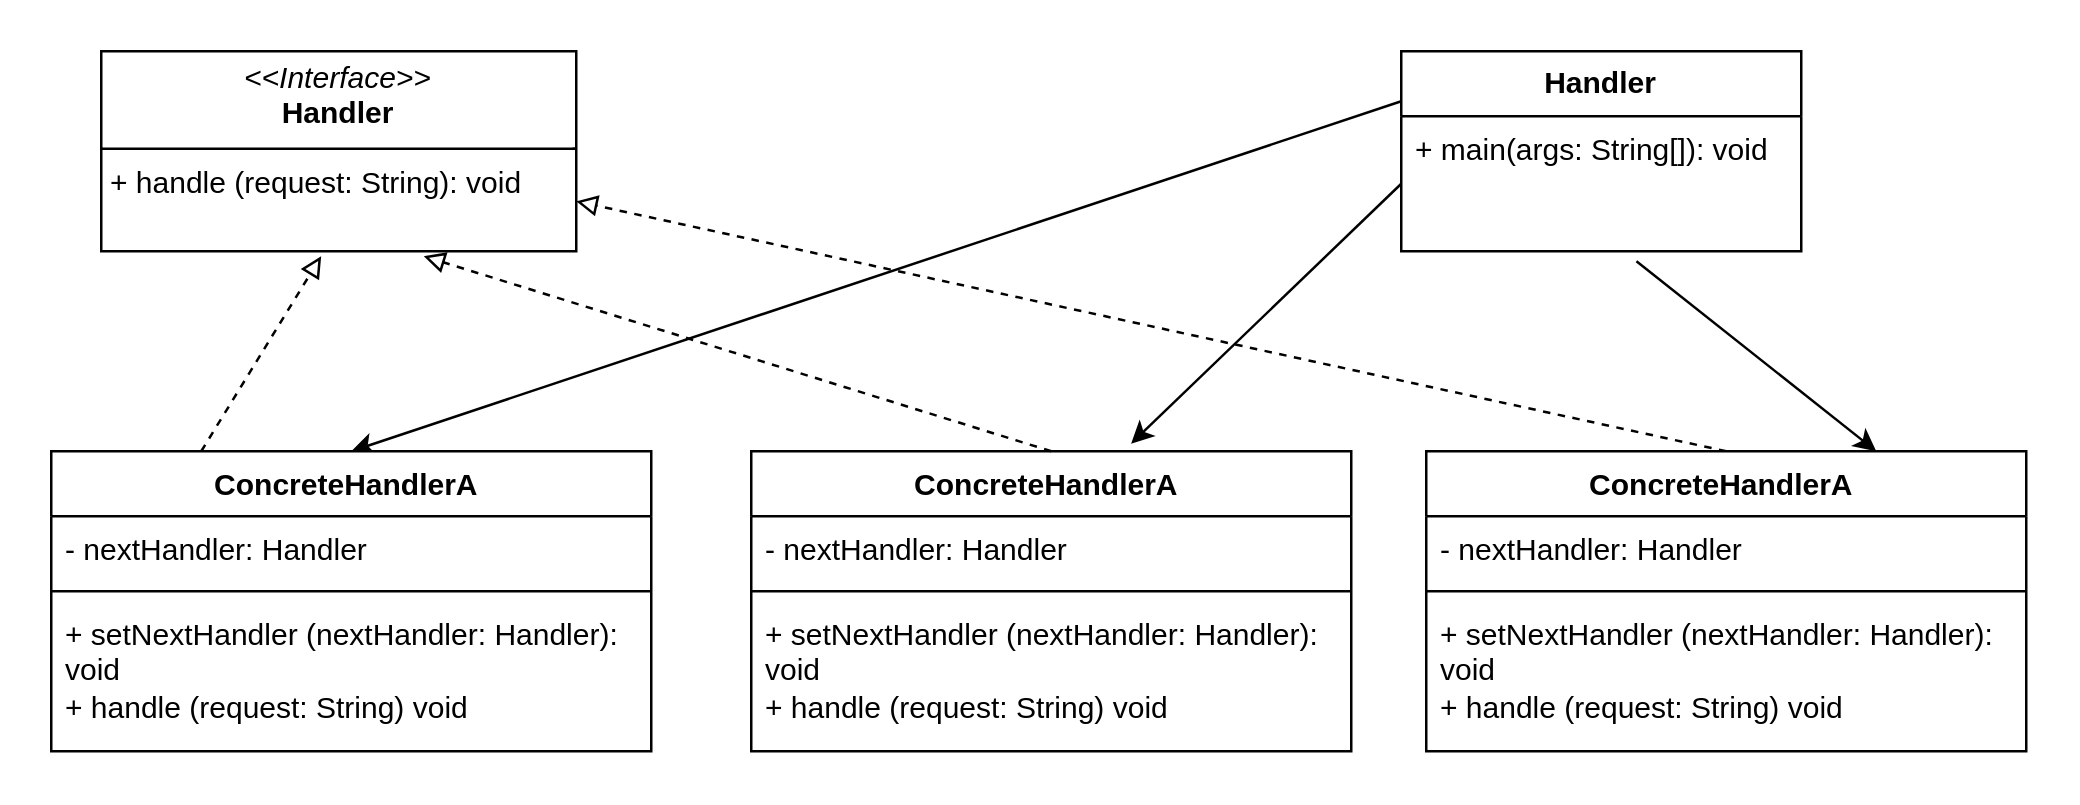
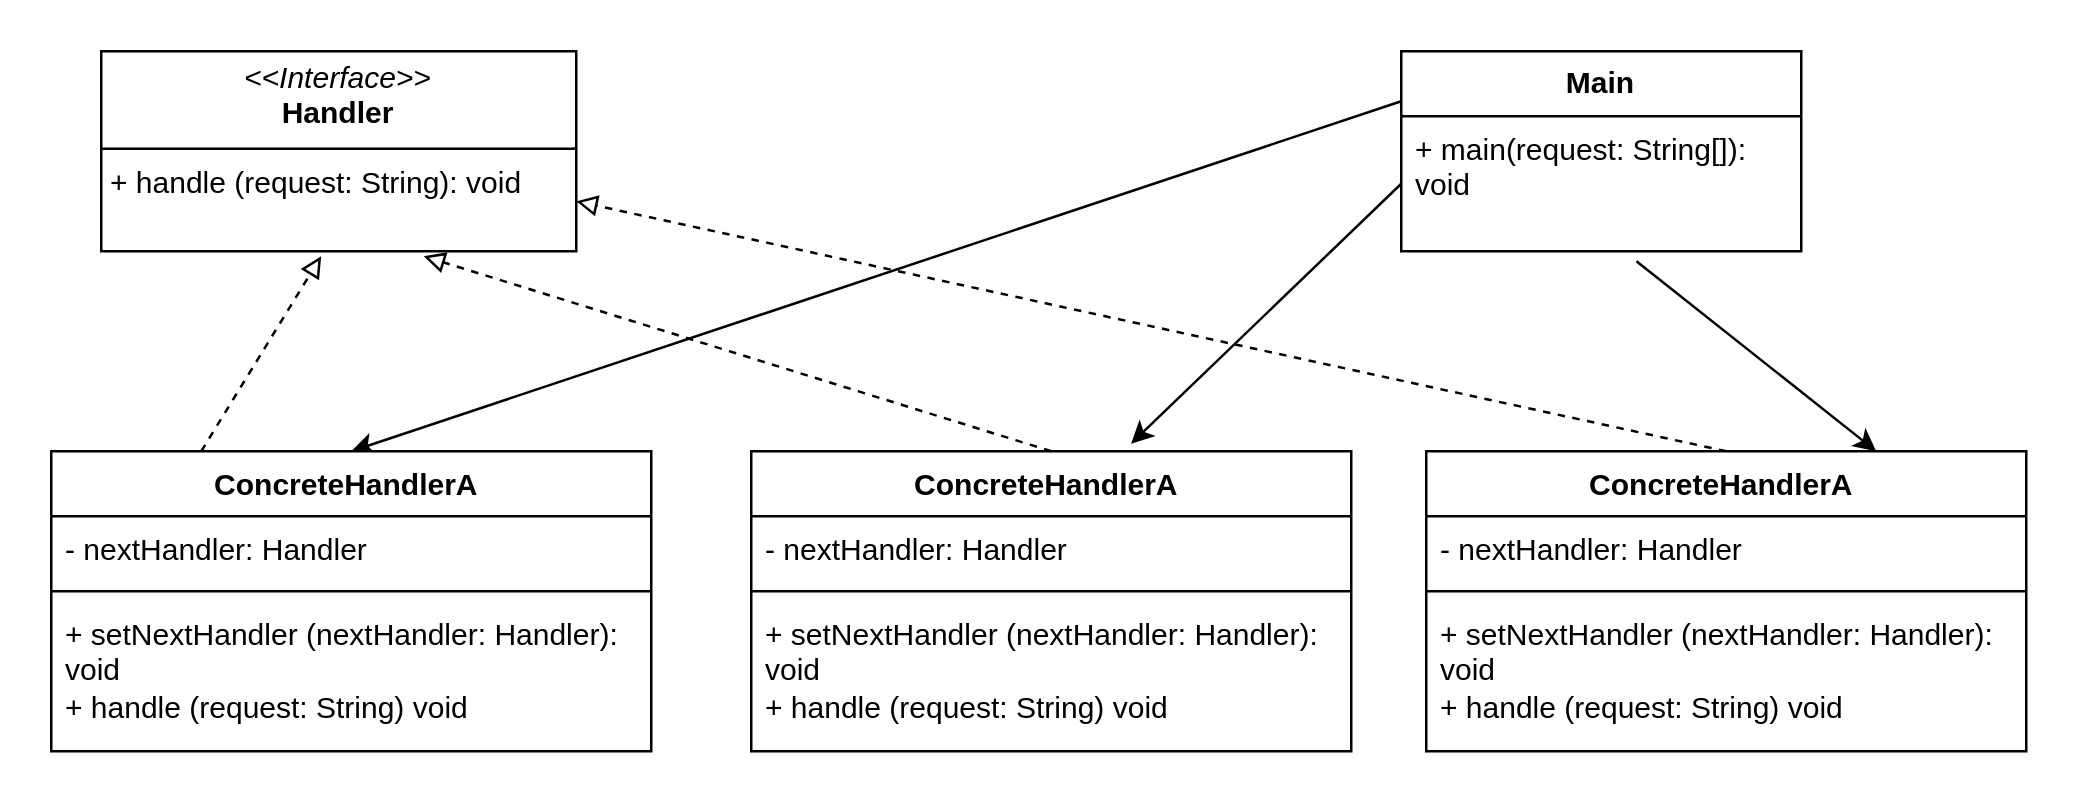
(1601, 84) -> (1601, 84)
(1604, 170) -> (1604, 170)
